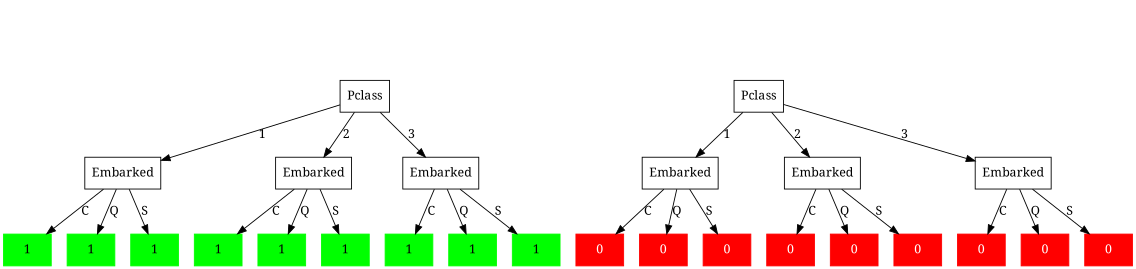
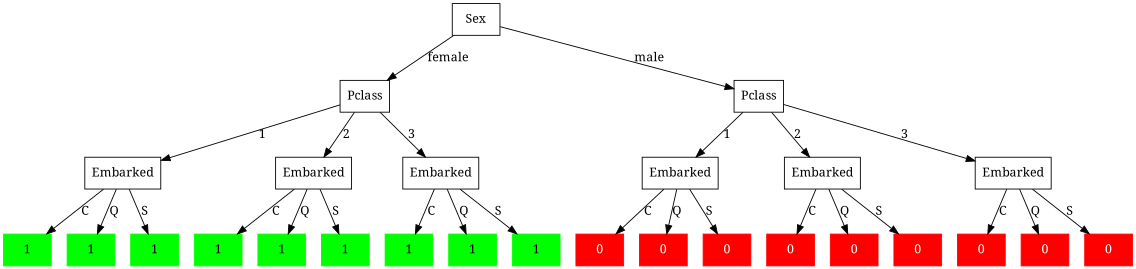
none -> (476, 19)
